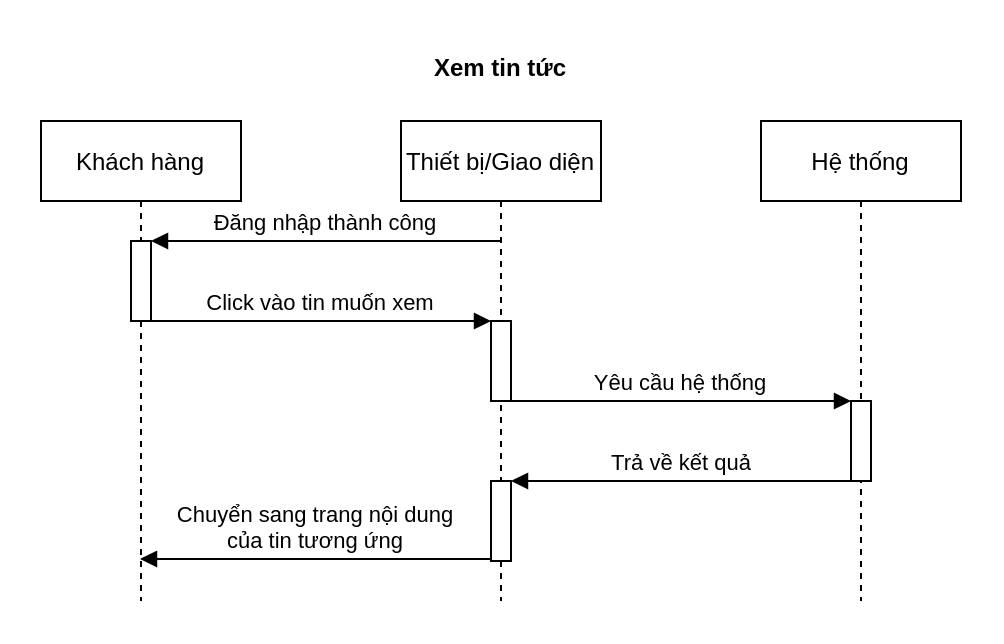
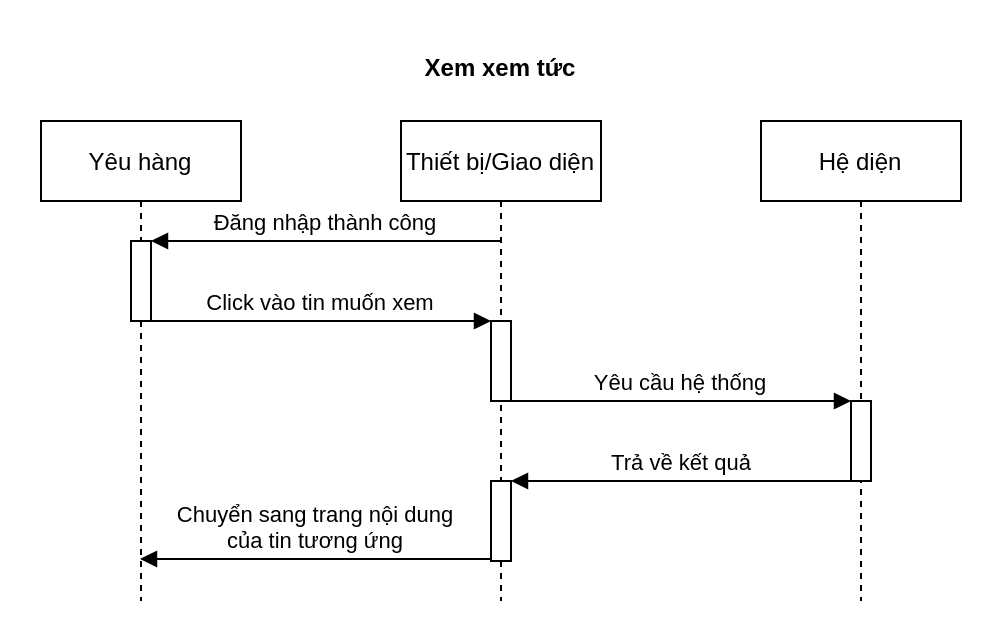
(500, 68) -> (500, 68)
(140, 162) -> (140, 162)
(860, 162) -> (860, 162)
